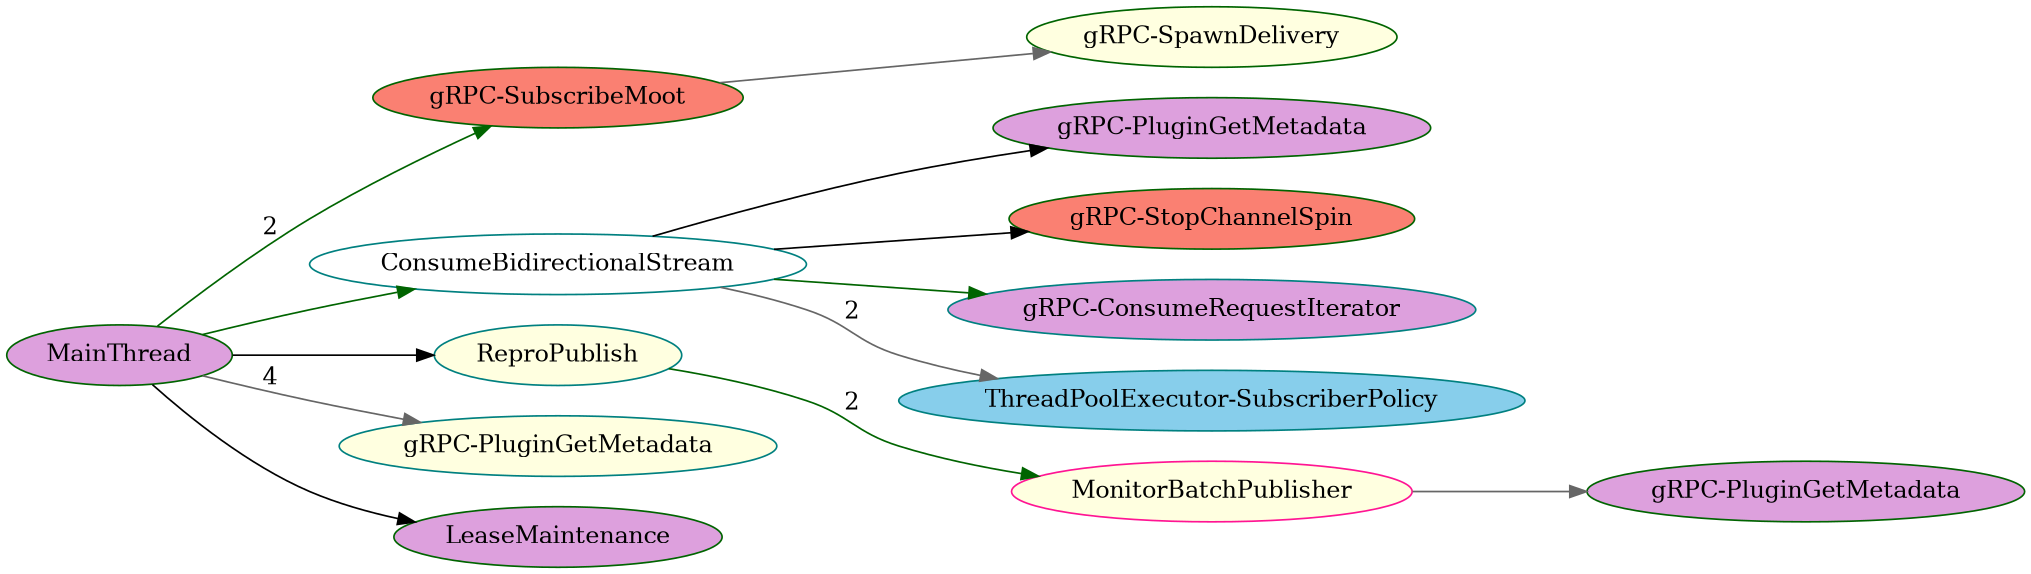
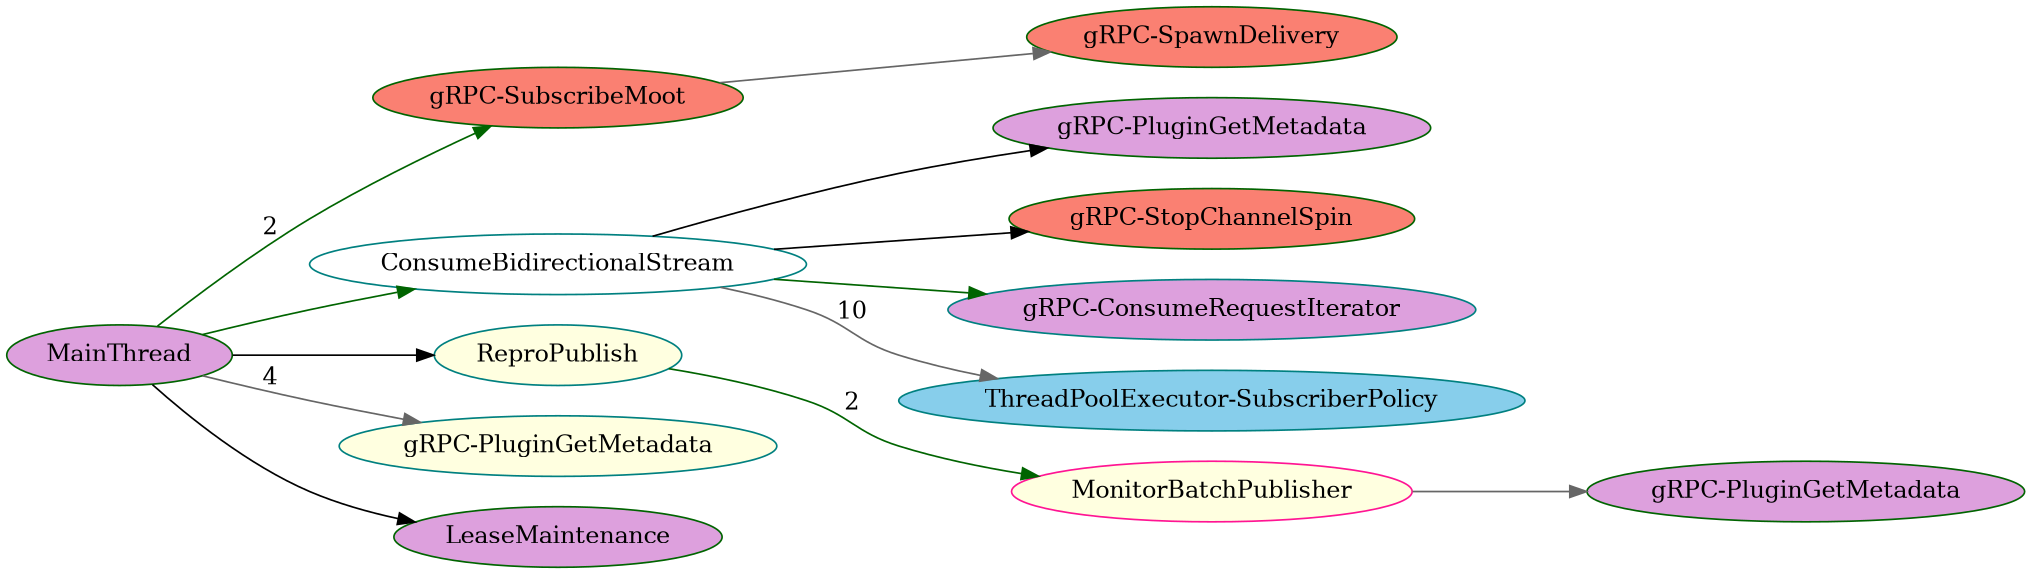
(1212, 37) -> (1212, 37)
(853, 312) -> (853, 312)
